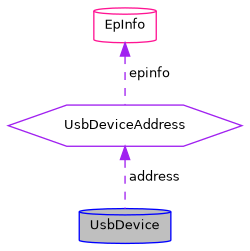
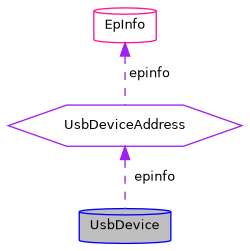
(153, 177) -> (153, 177)
